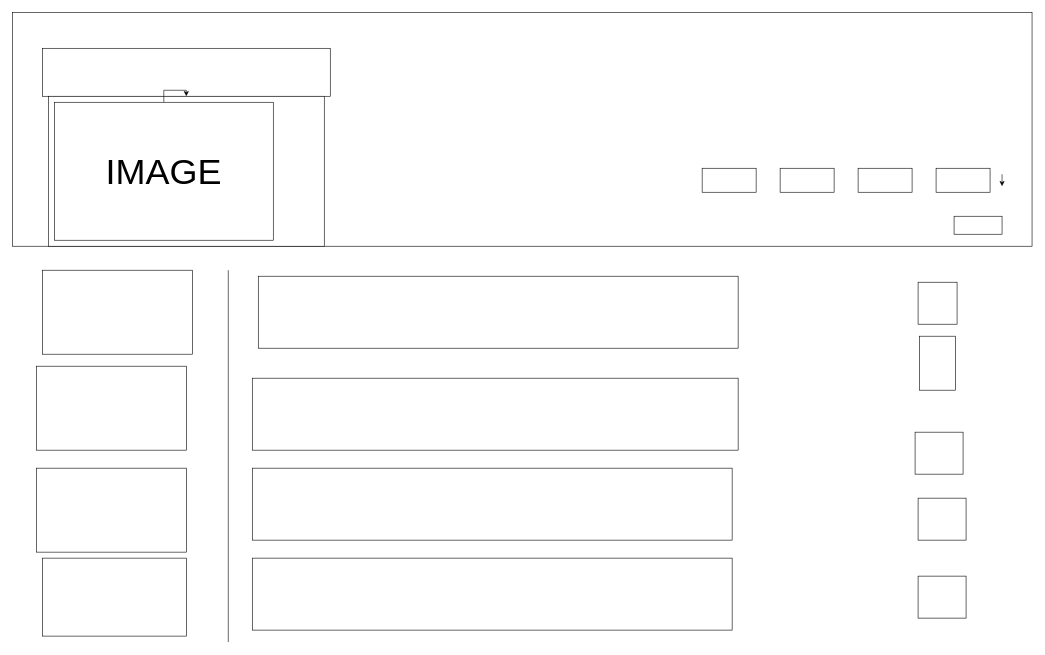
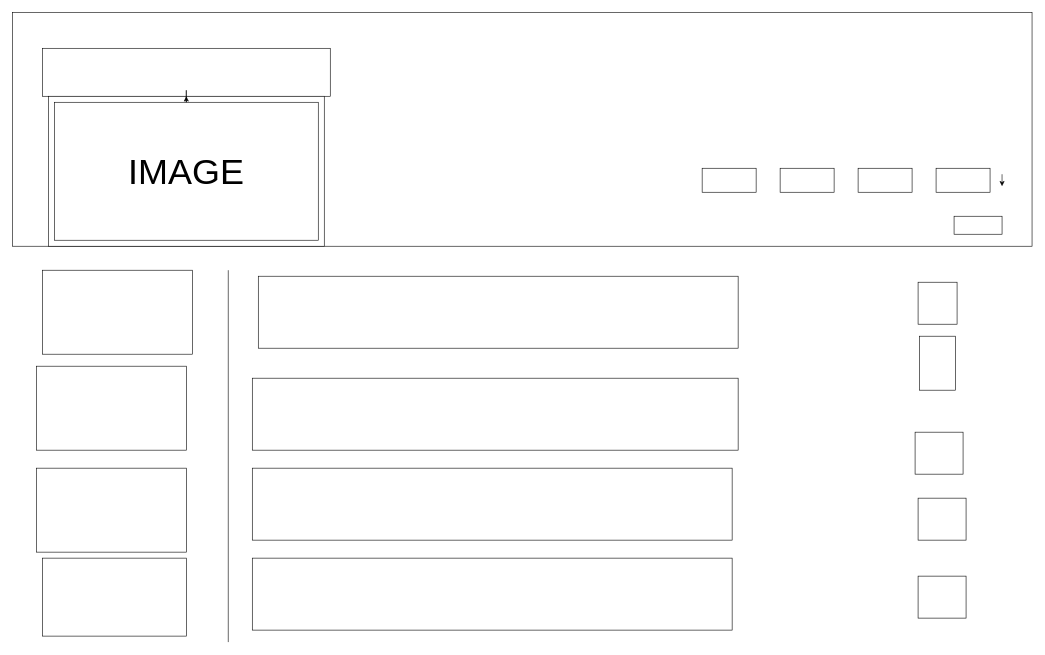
(164, 171) -> (186, 171)
